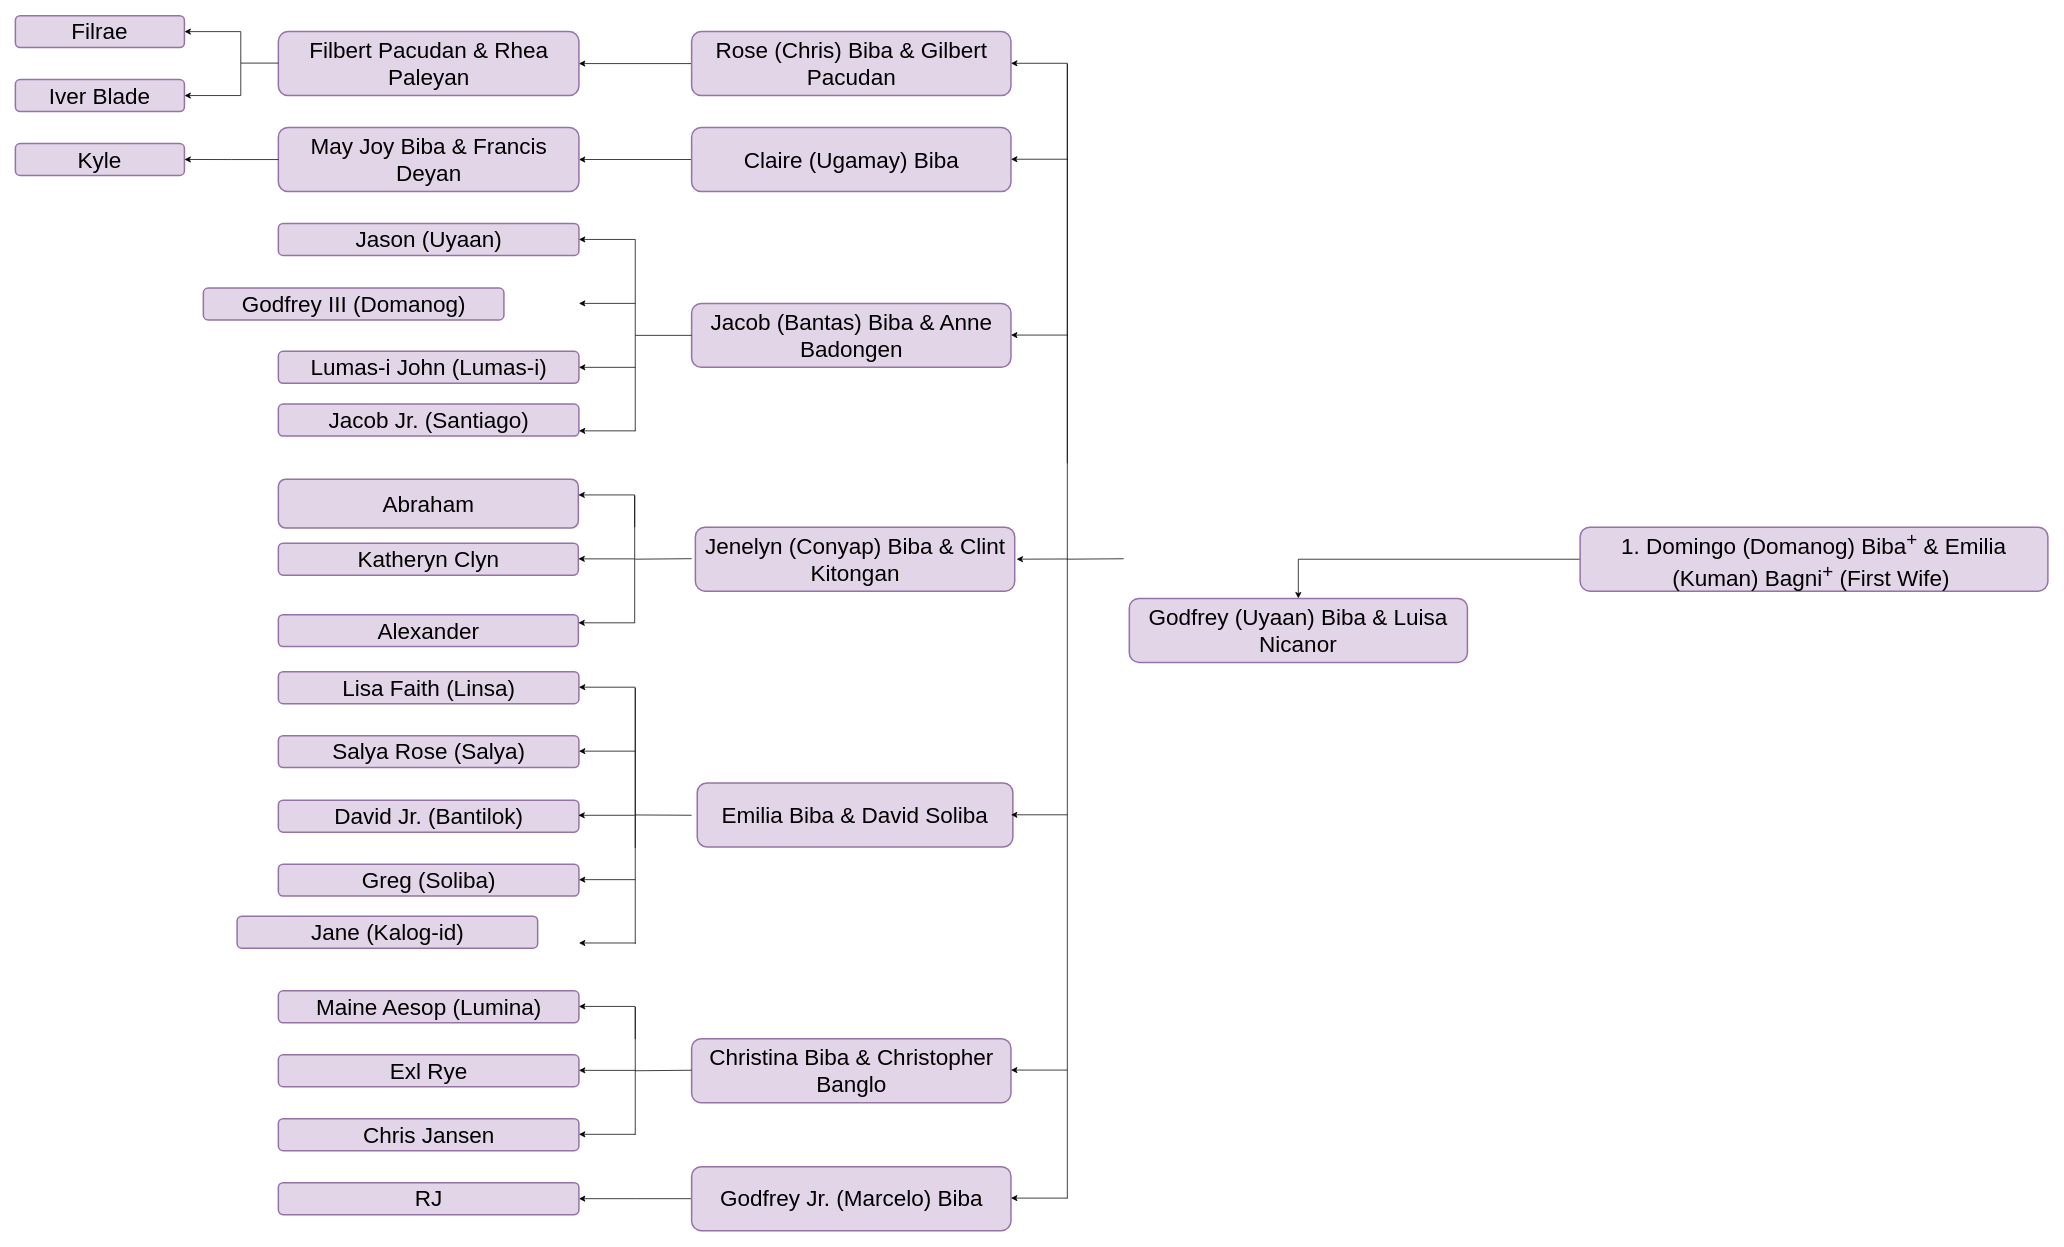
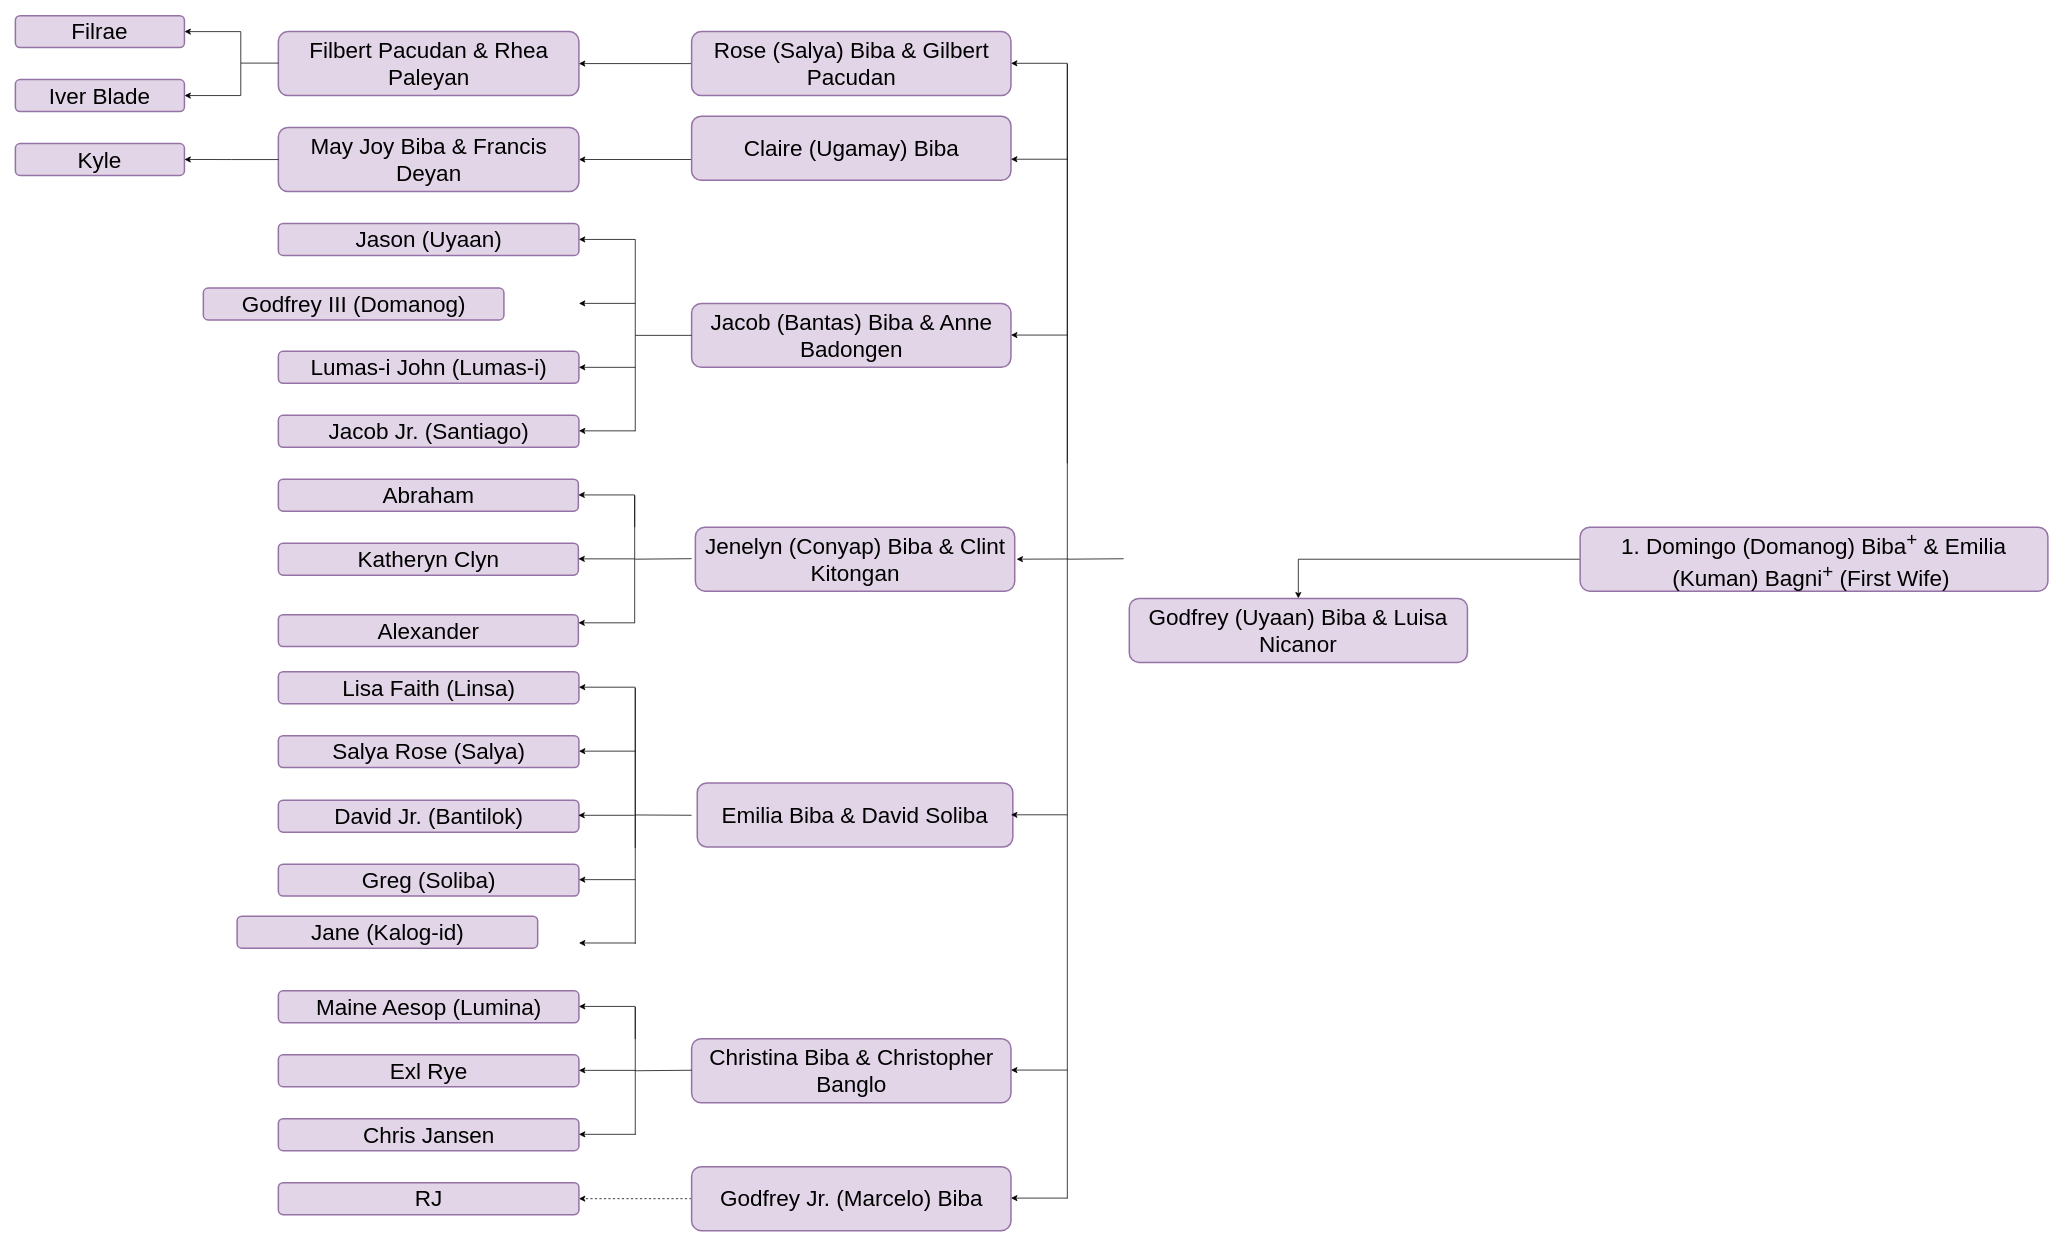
(852, 63) -> (852, 63)
(851, 159) -> (851, 148)
(429, 420) -> (429, 431)
(428, 503) -> (428, 495)
(637, 1198) -> (637, 1198)
